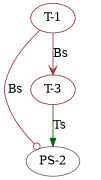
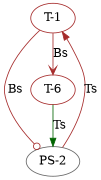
(53, 90) -> (53, 90)
none -> (85, 94)
